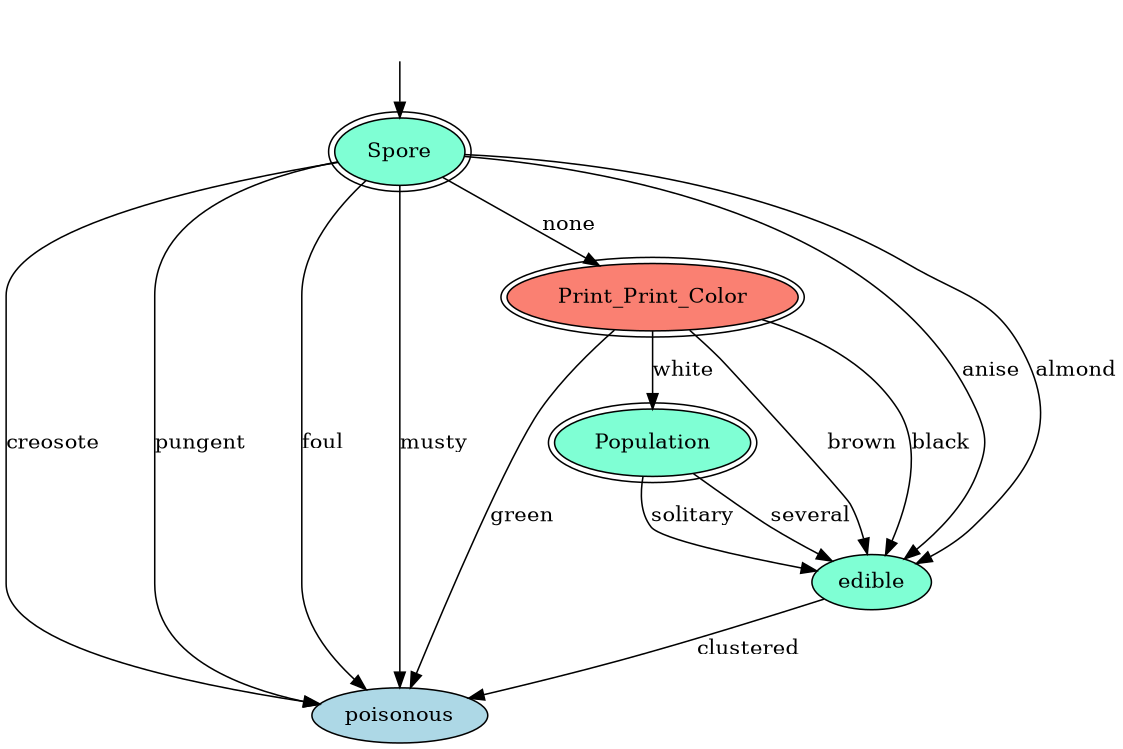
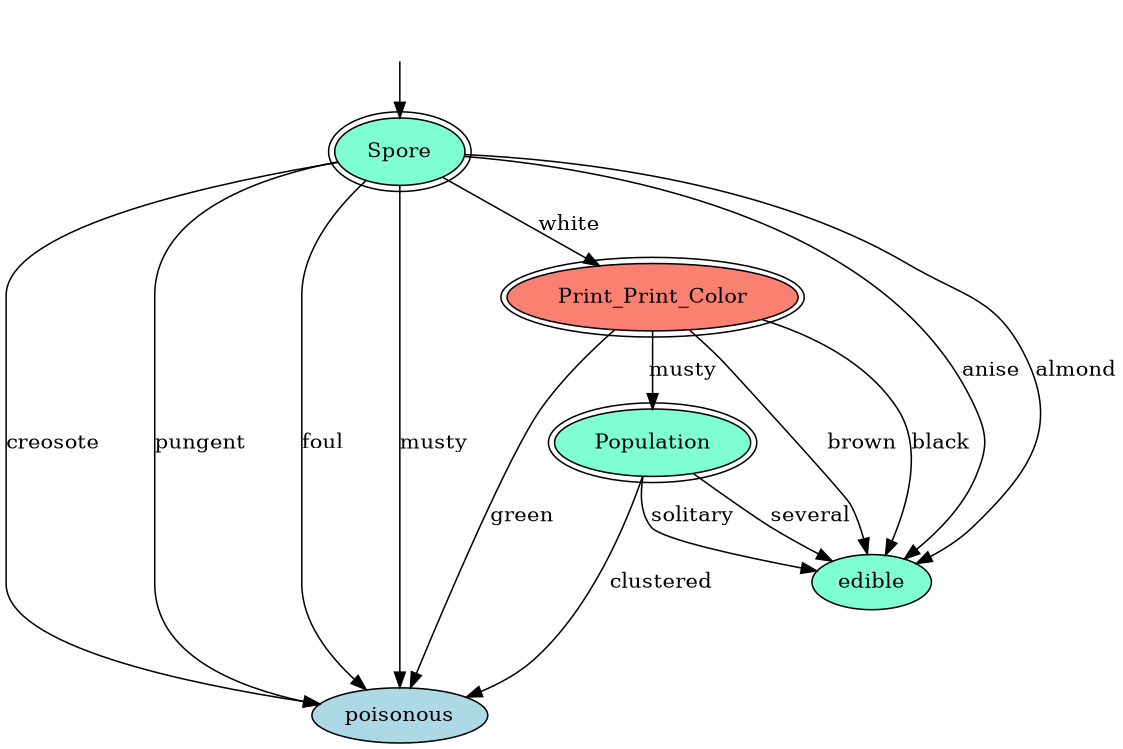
(569, 224) -> (569, 224)
(683, 370) -> (683, 370)
(655, 651) -> (583, 601)
